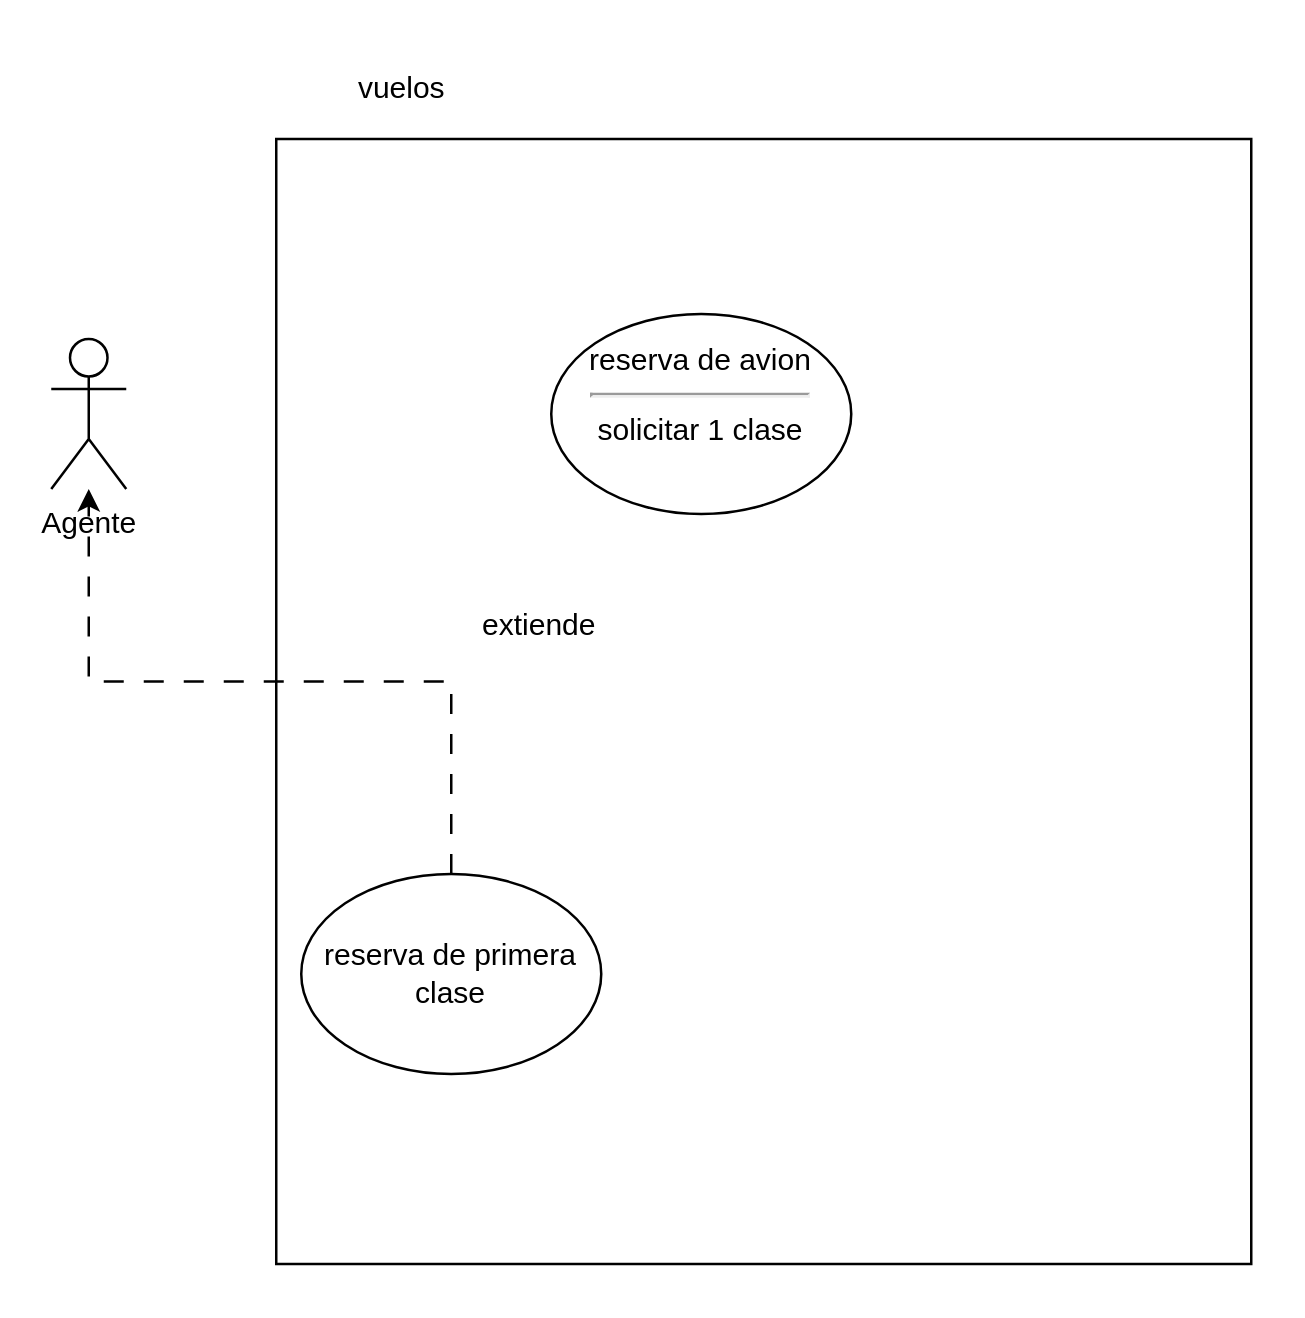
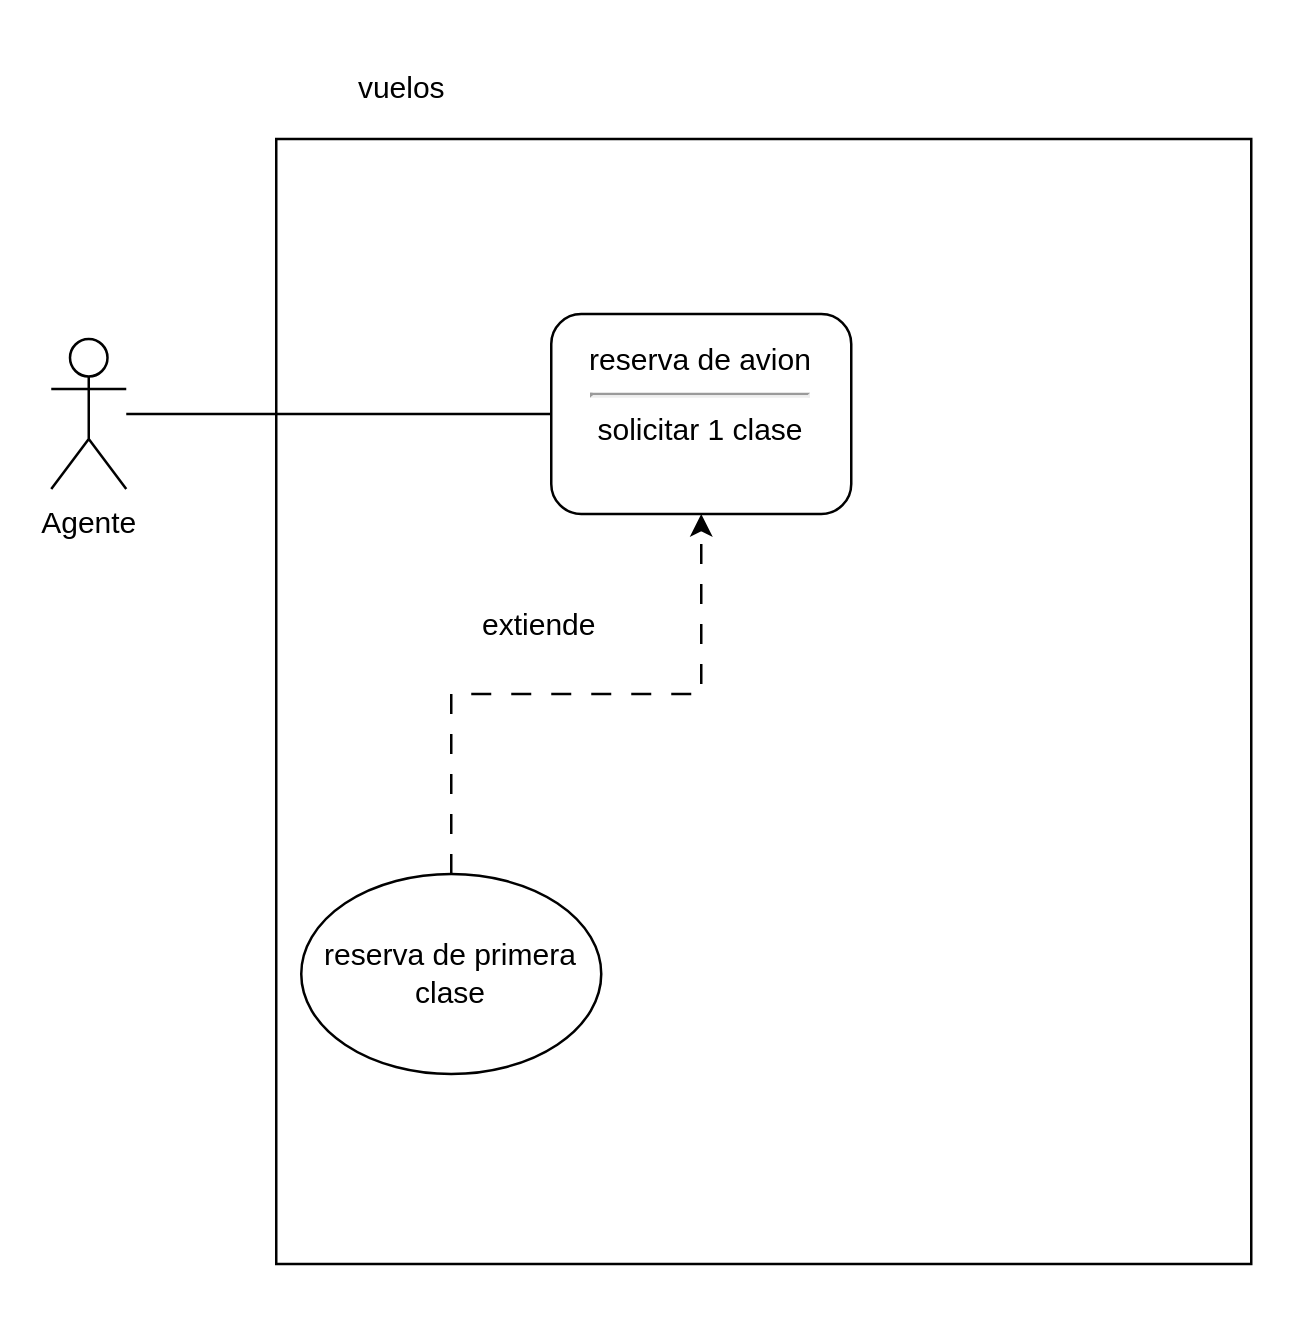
none -> (338, 414)
(701, 414) -> (701, 414)
(89, 666) -> (480, 694)
